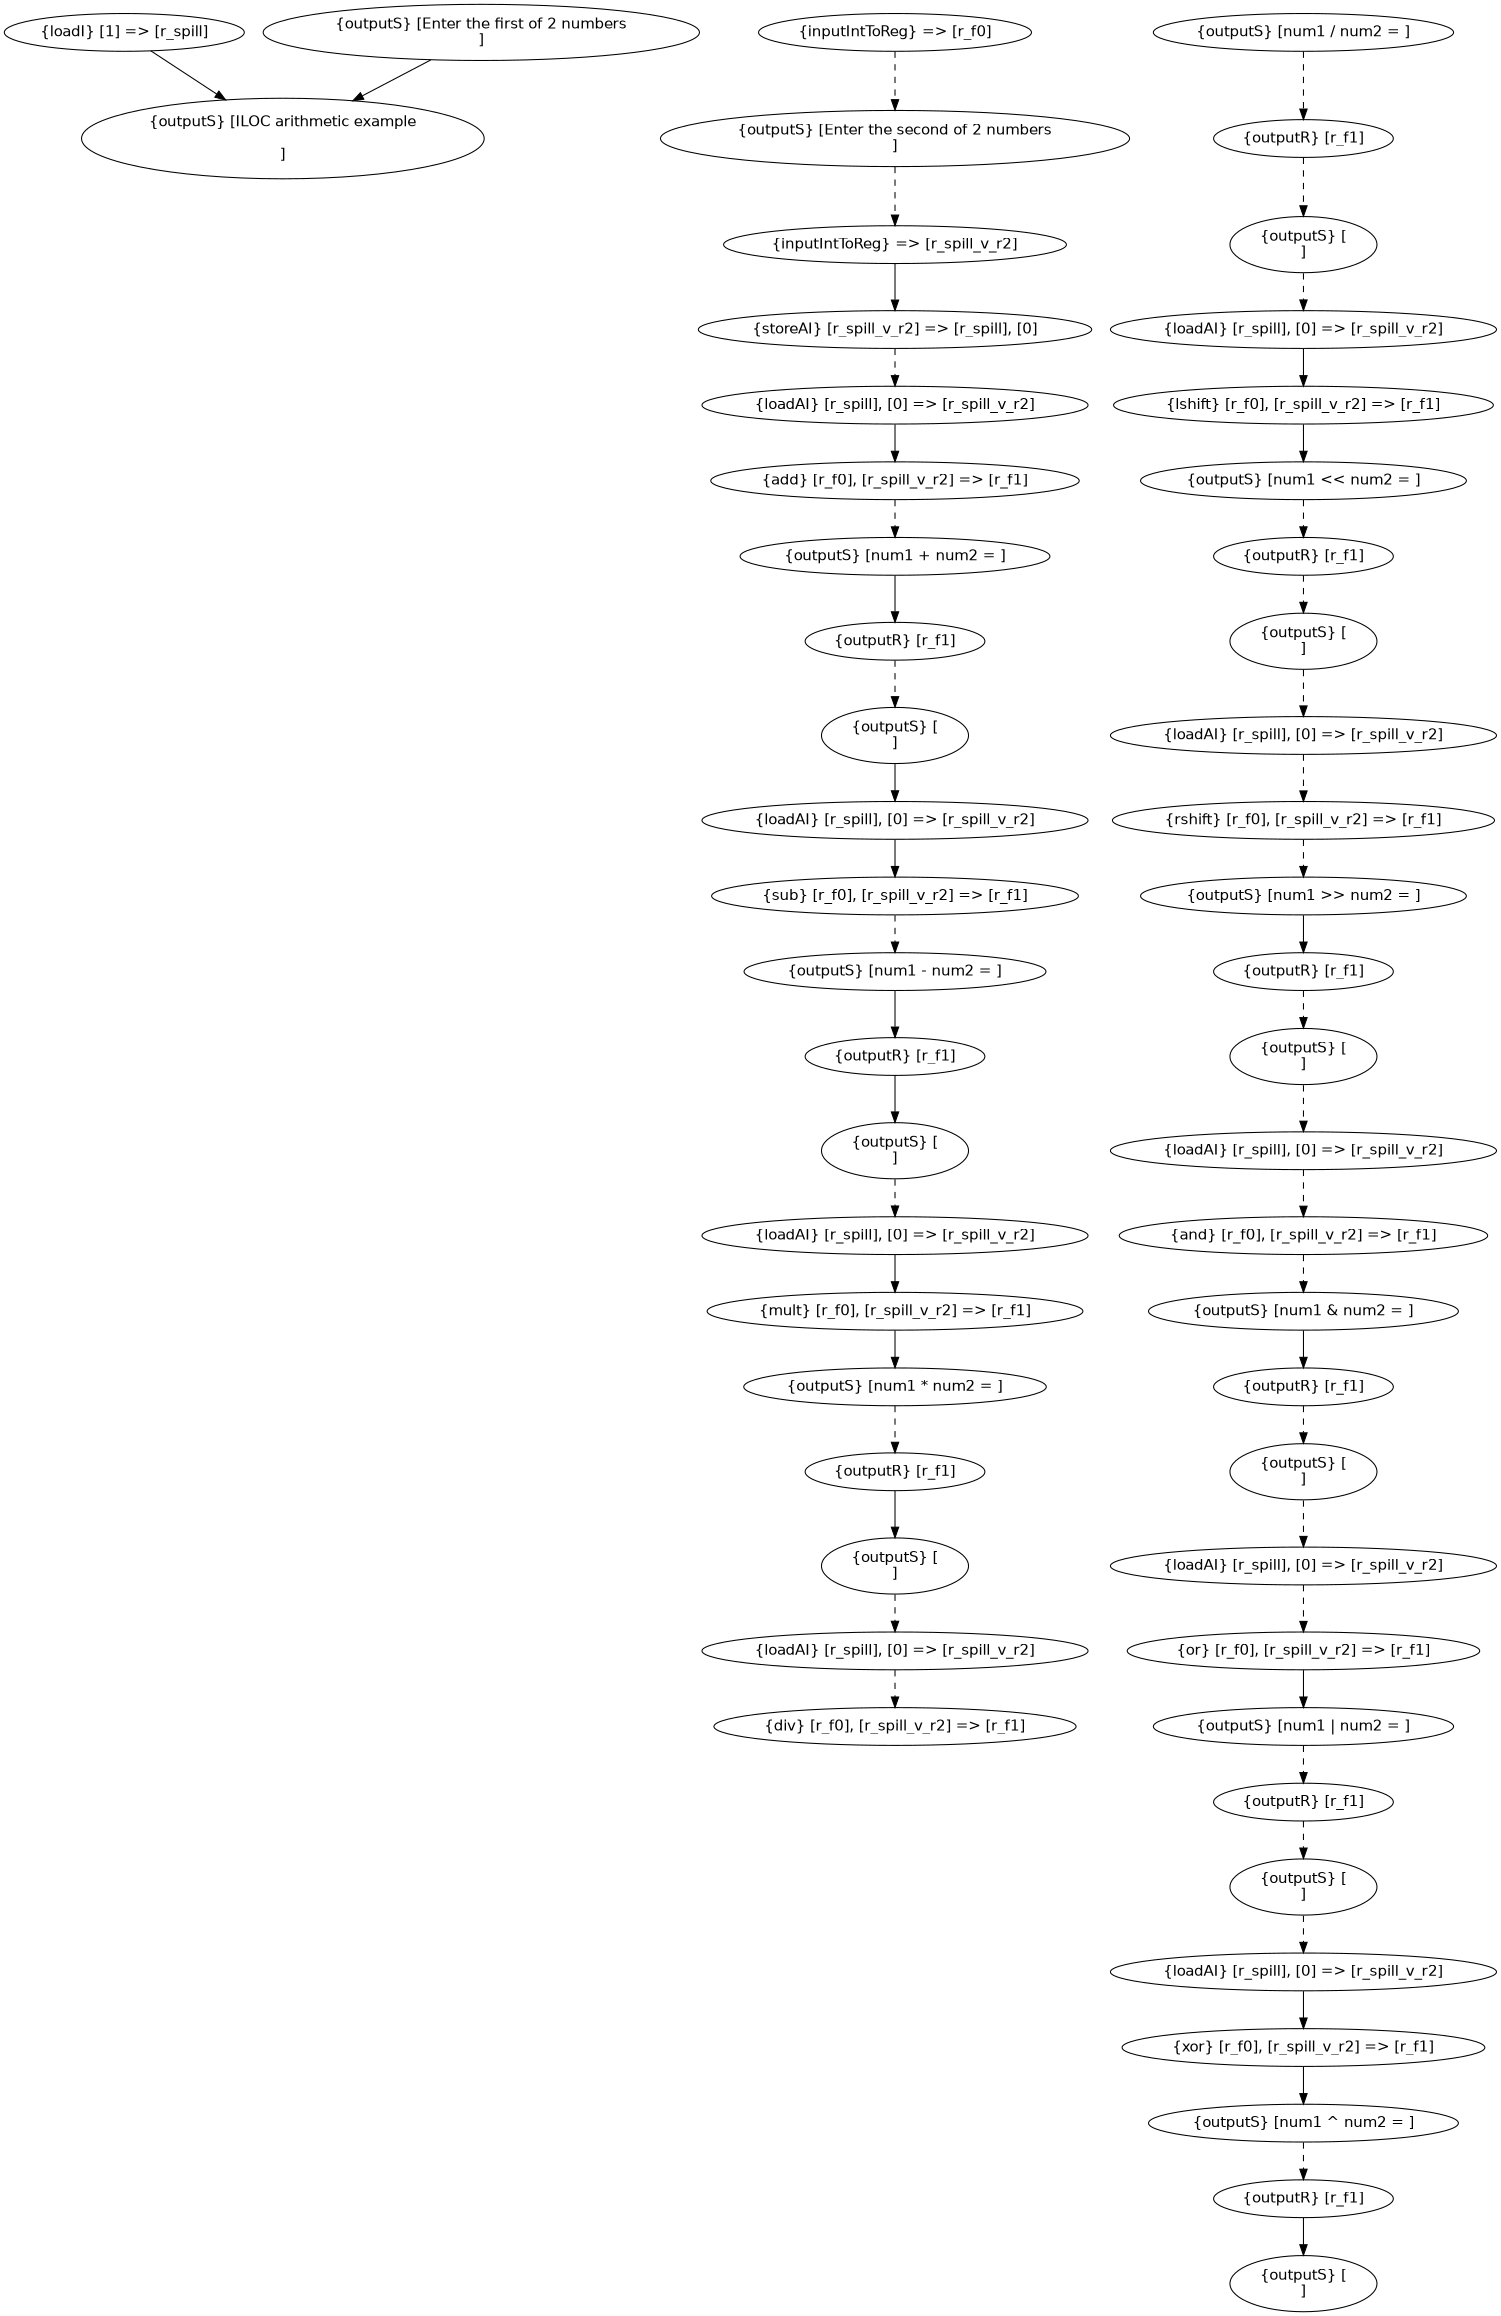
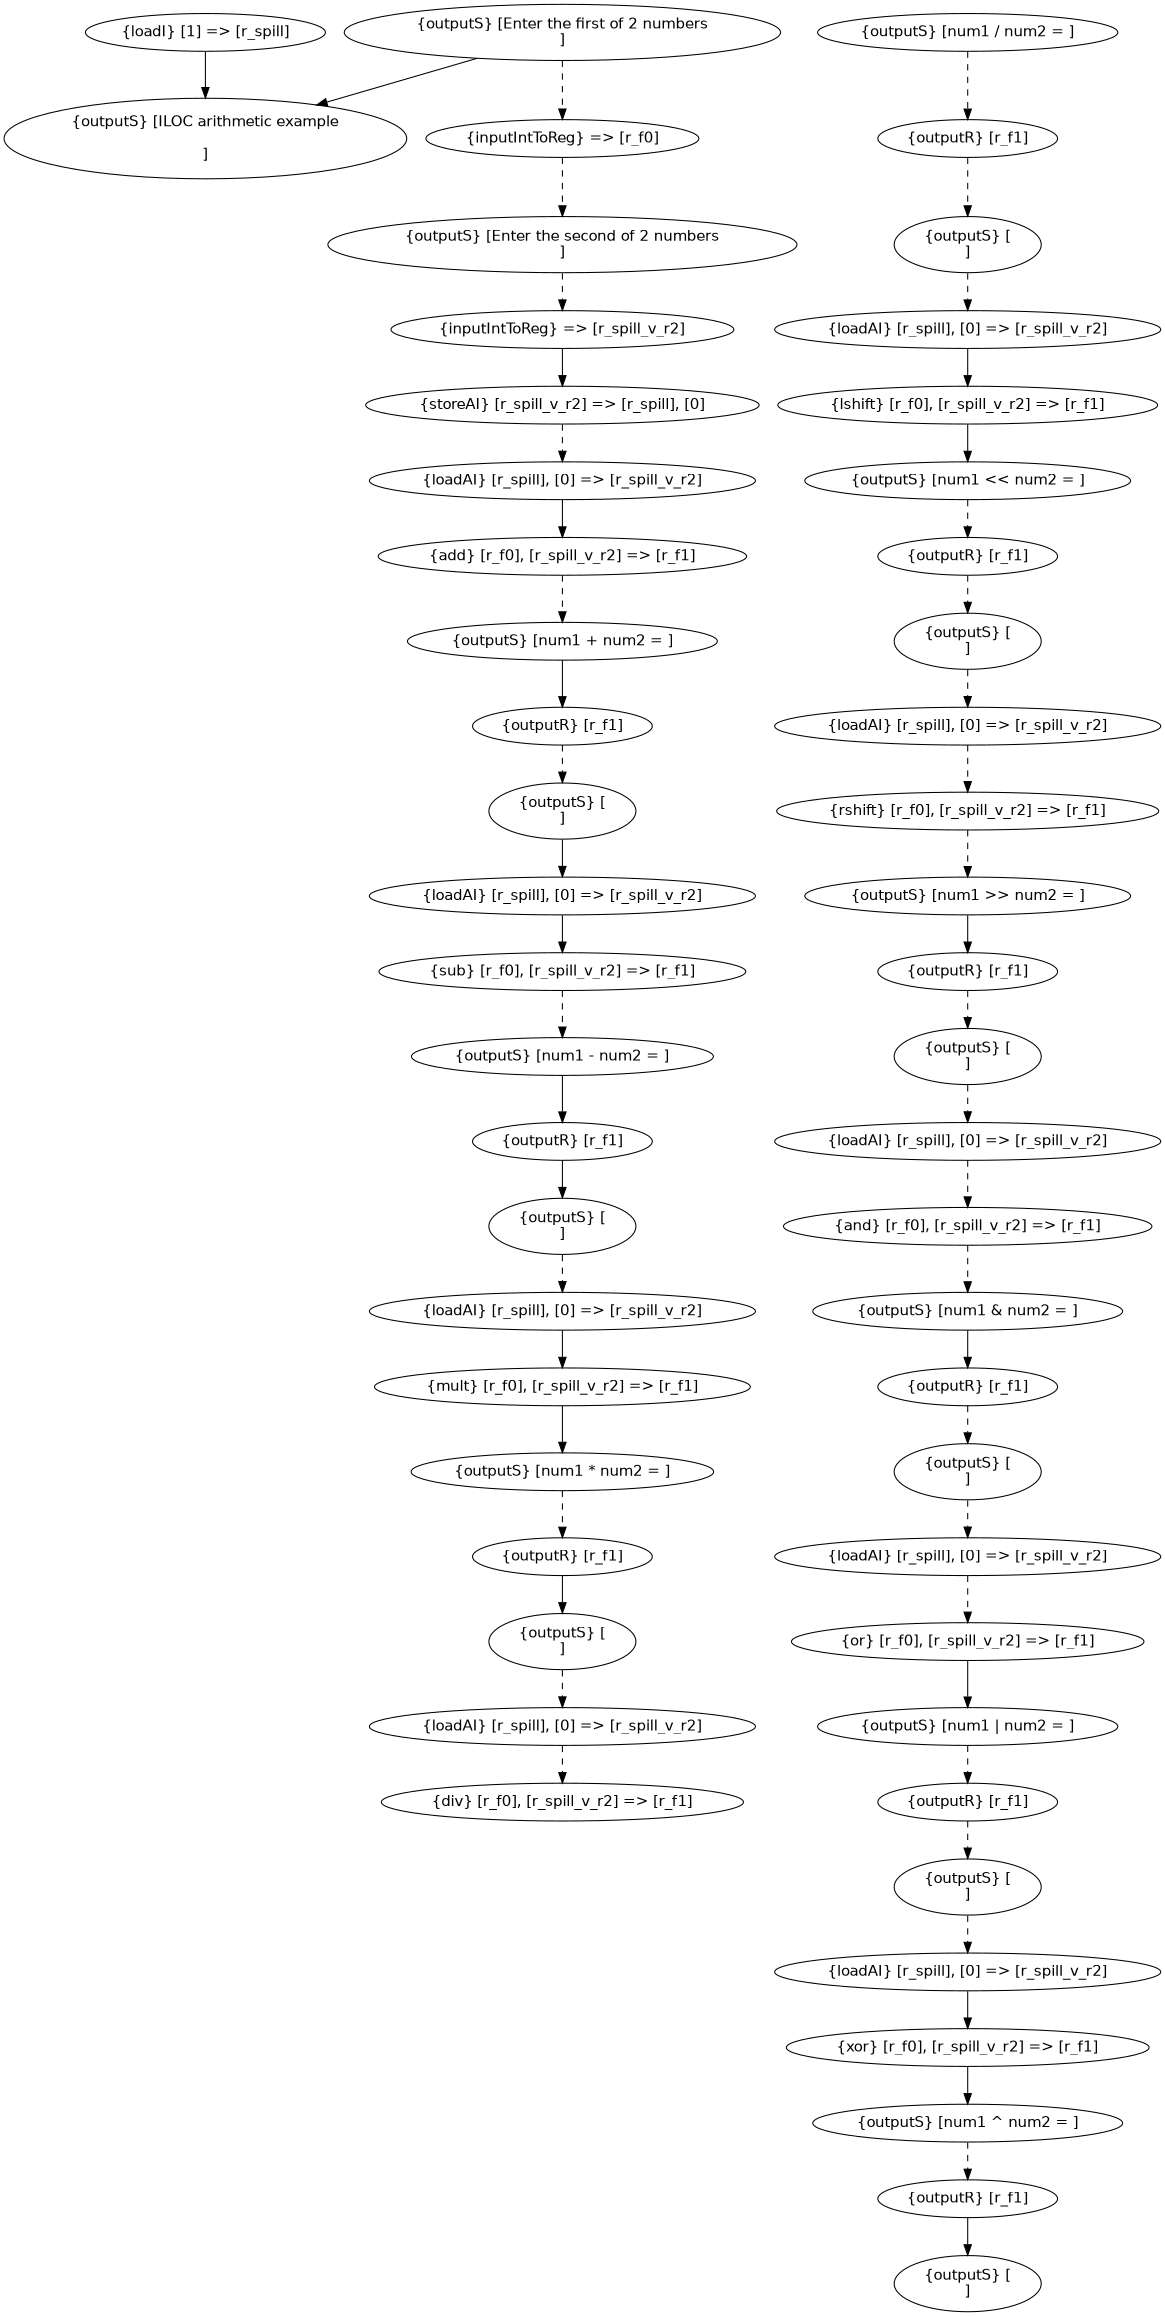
none -> (562, 85)
